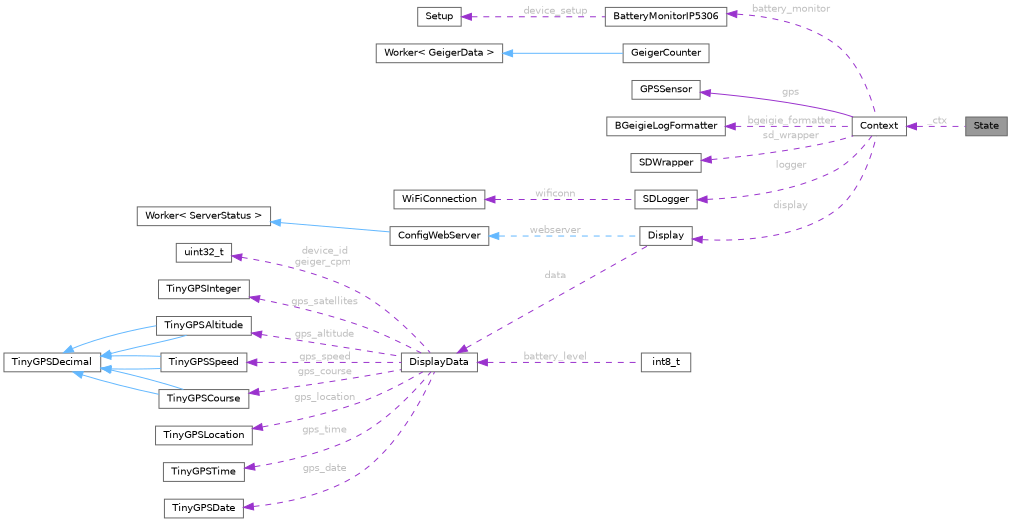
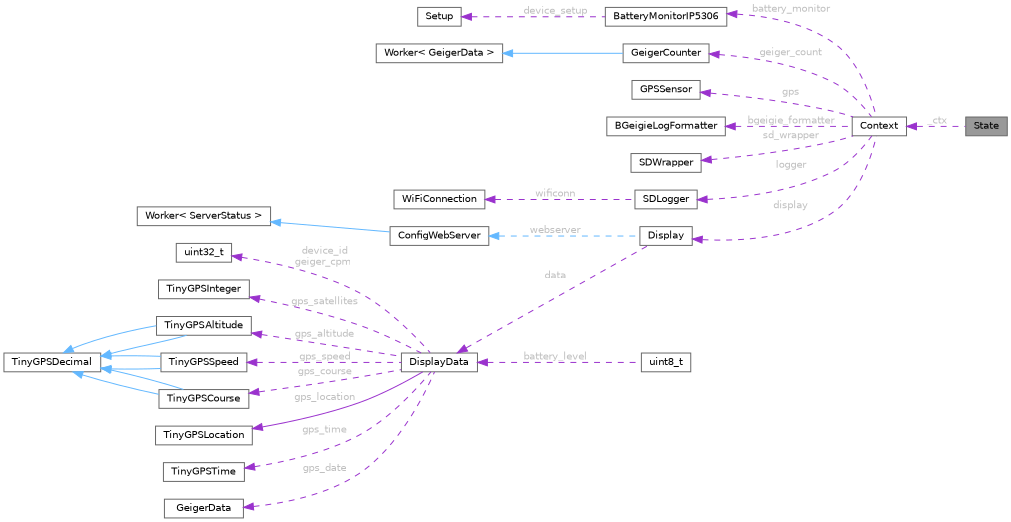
none -> (802, 70)
(782, 102) -> (782, 102)
(666, 362) -> (666, 362)
(345, 407) -> (345, 407)
(204, 509) -> (204, 509)
